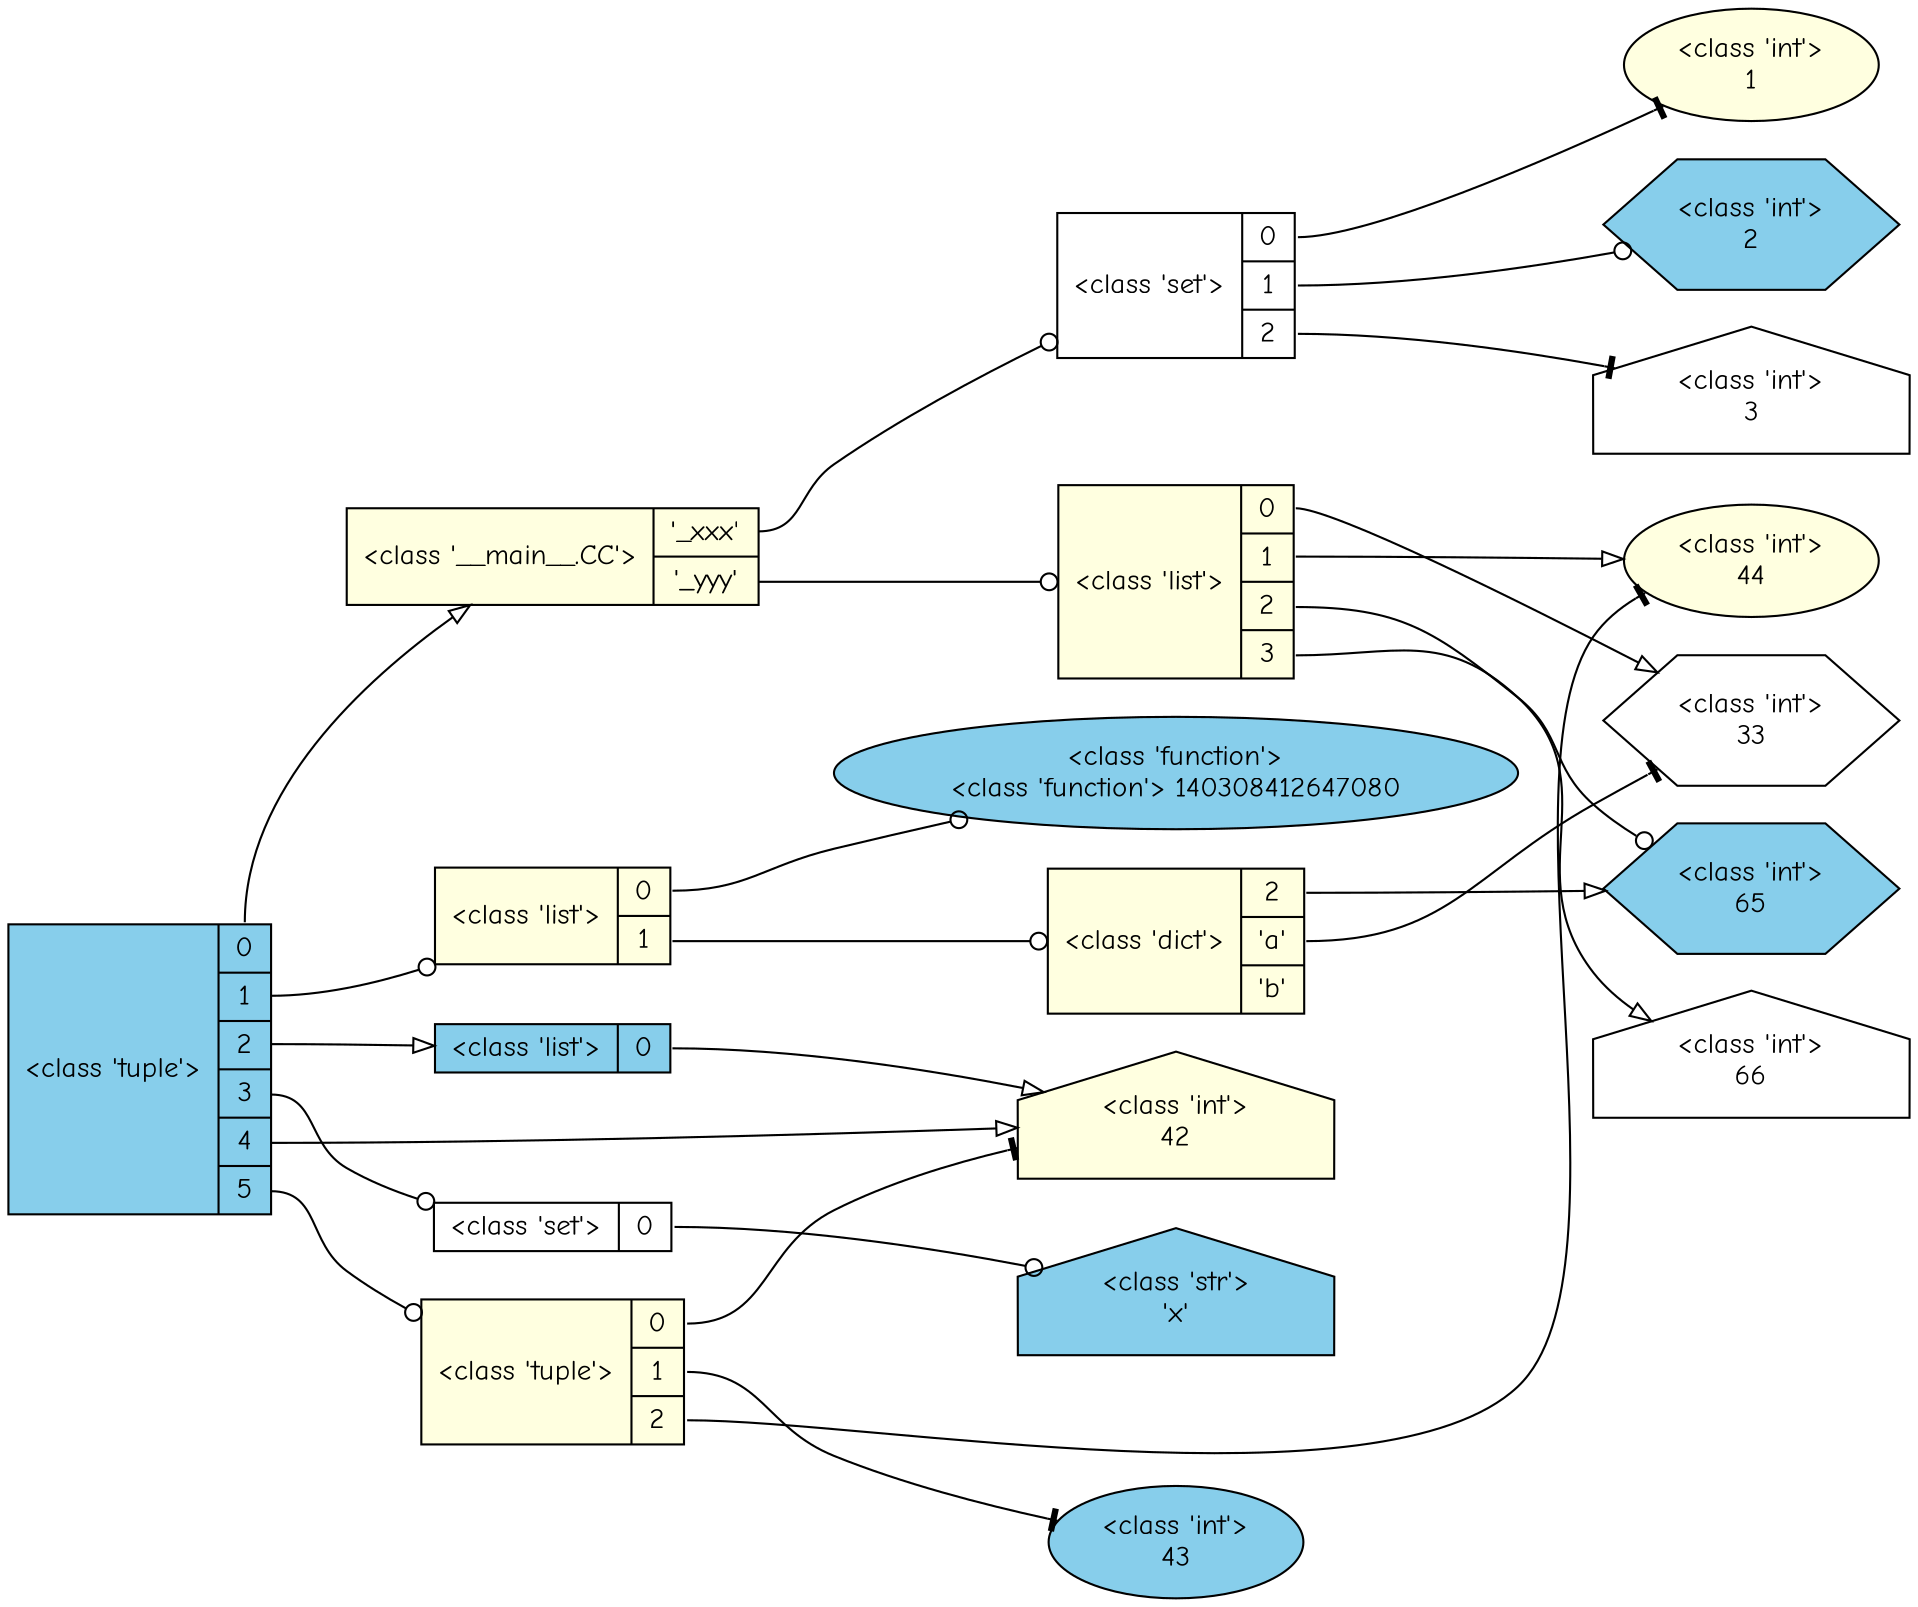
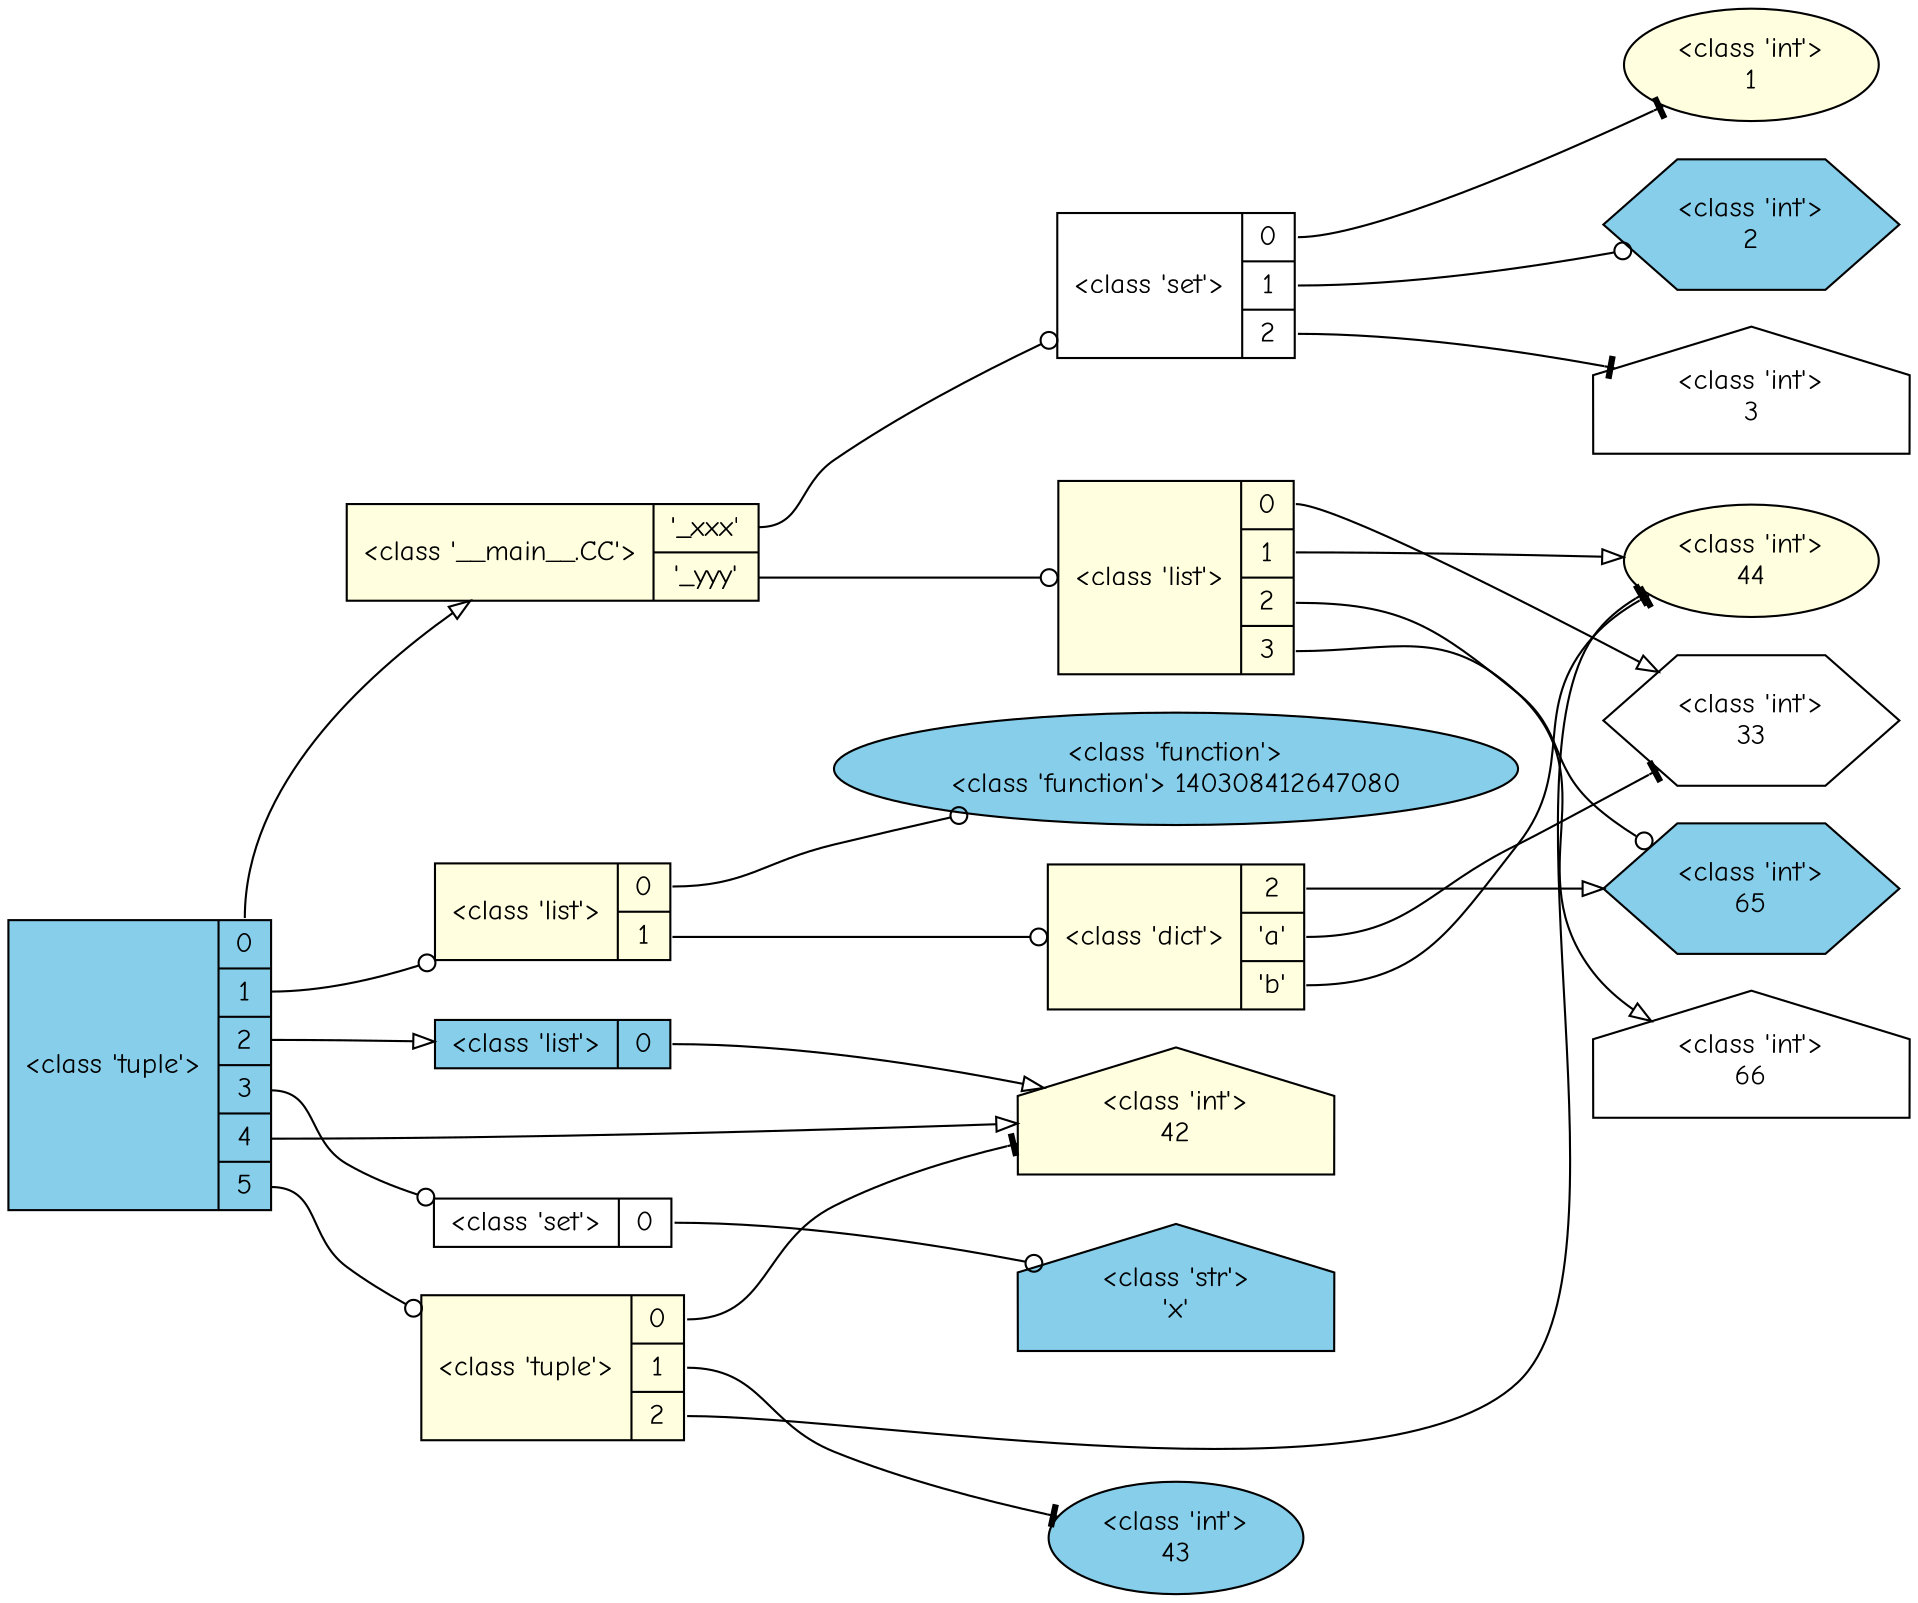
none -> (1537, 814)
